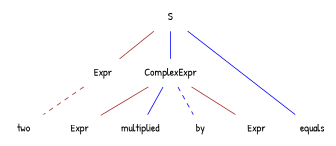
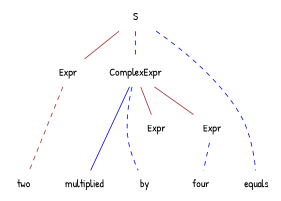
(170, 45) -> (136, 45)
(241, 73) -> (222, 90)
none -> (201, 184)
